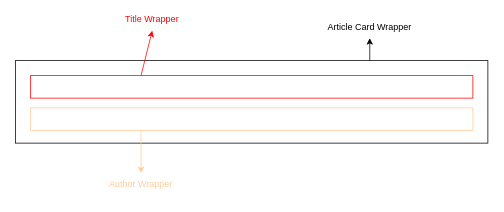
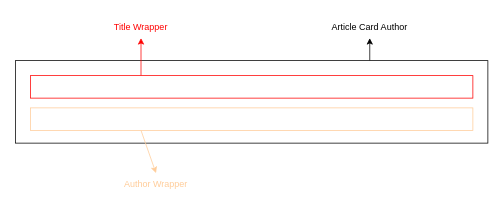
(152, 19) -> (141, 27)
(370, 27) -> (370, 27)
(141, 184) -> (156, 184)
